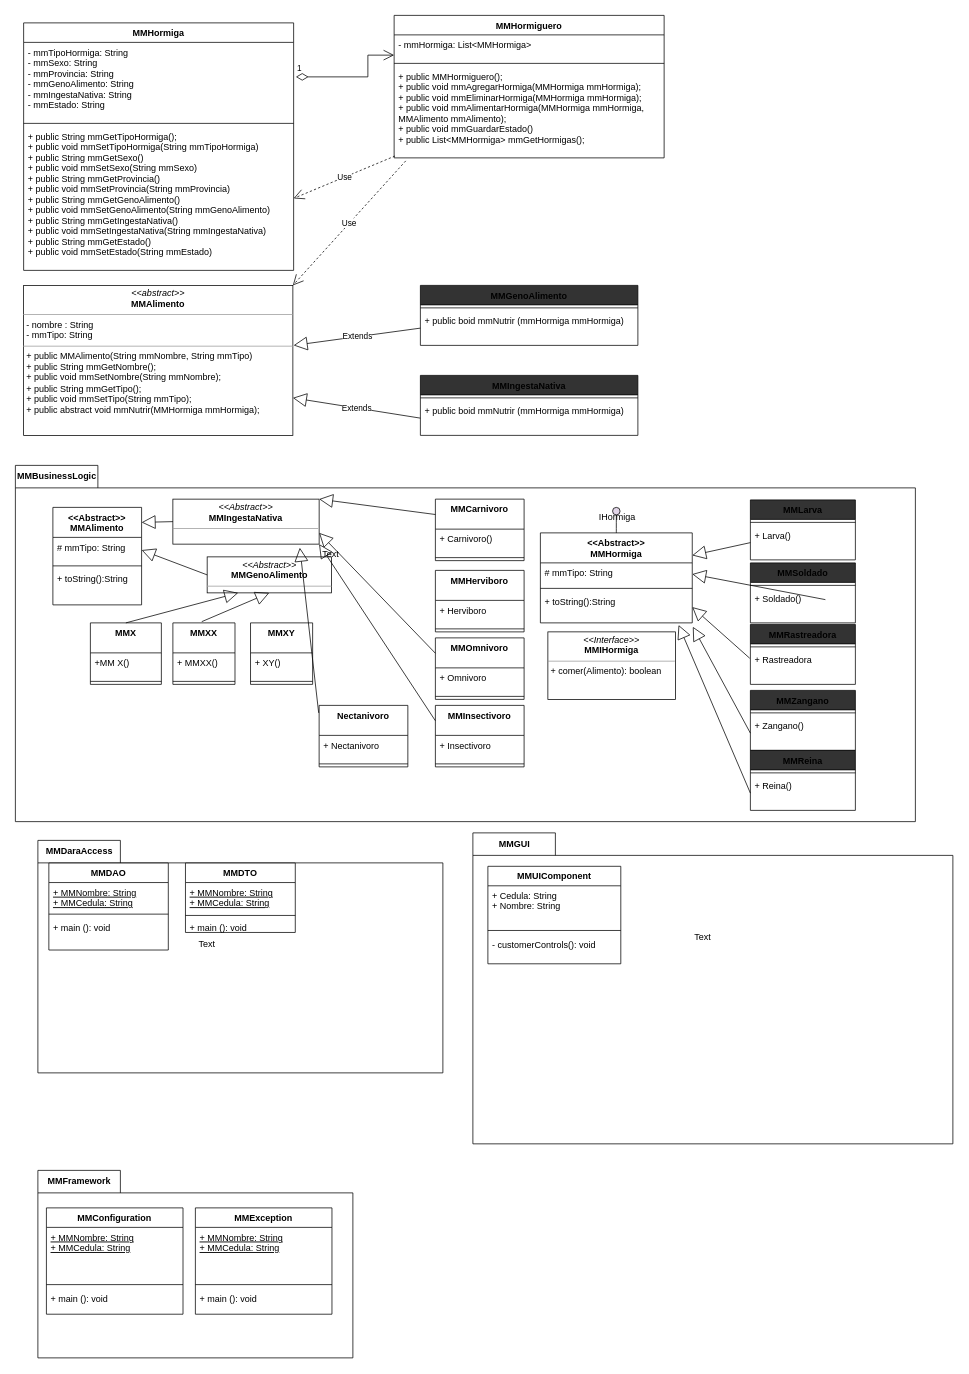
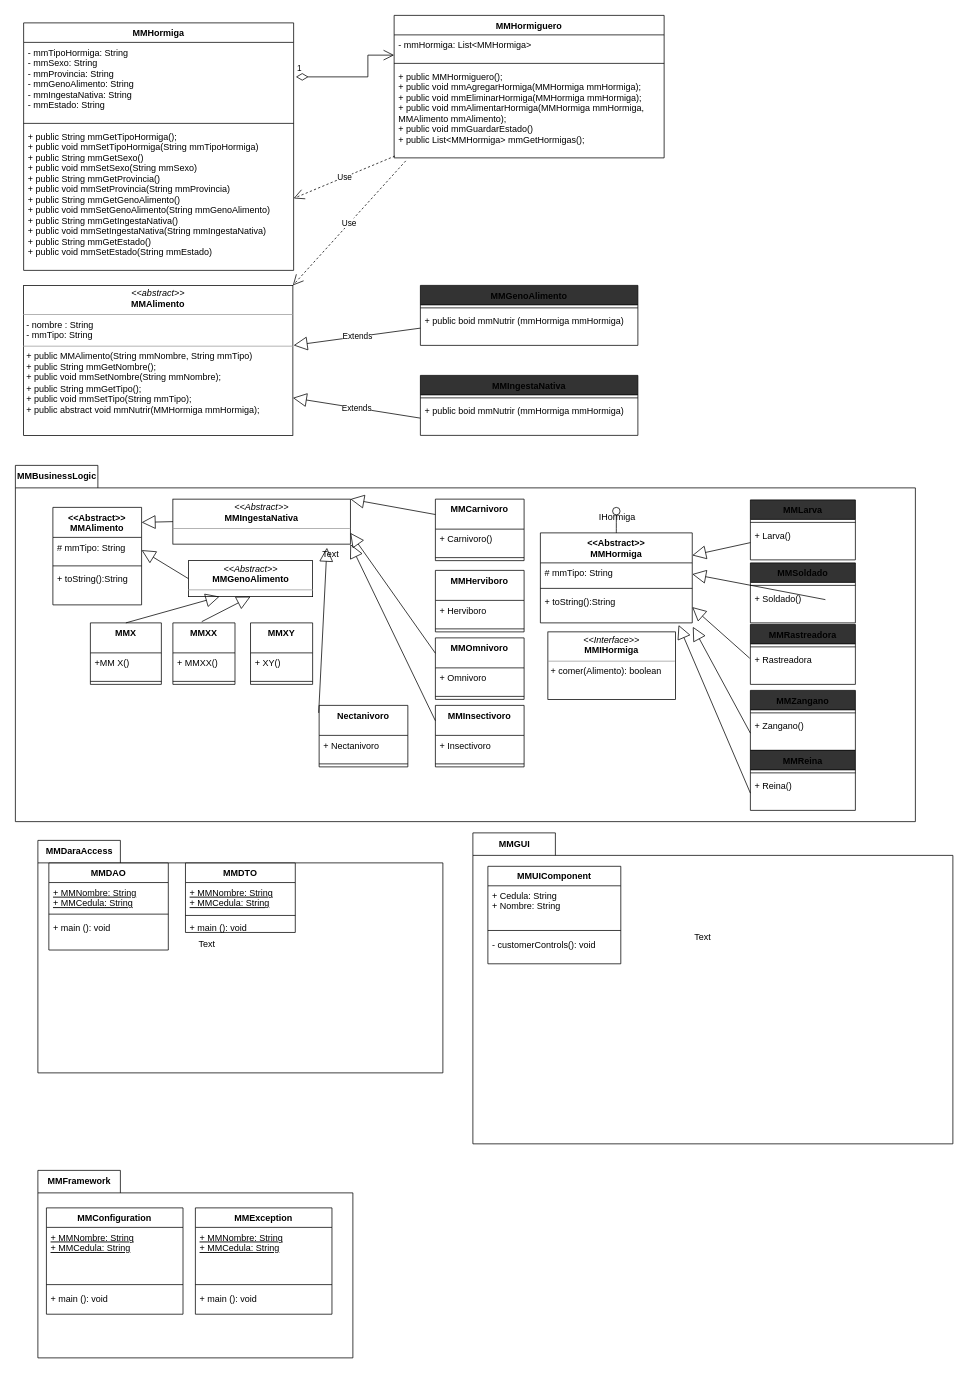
(616, 511) -> (616, 511)
(246, 522) -> (262, 522)
(269, 575) -> (251, 579)
